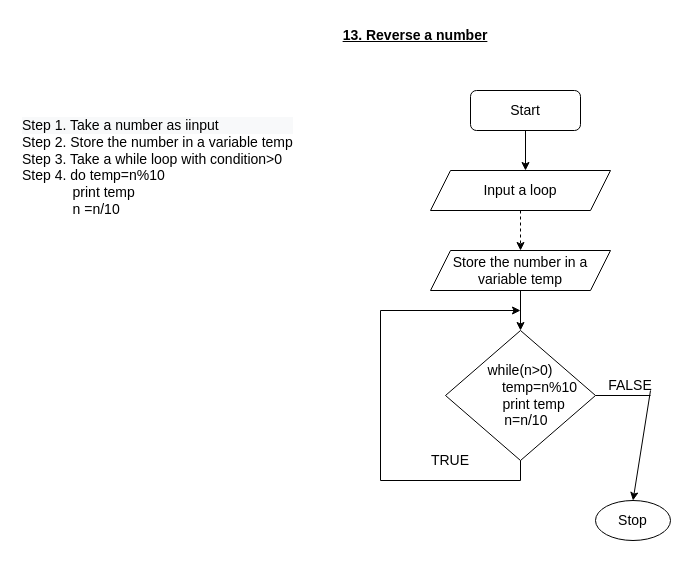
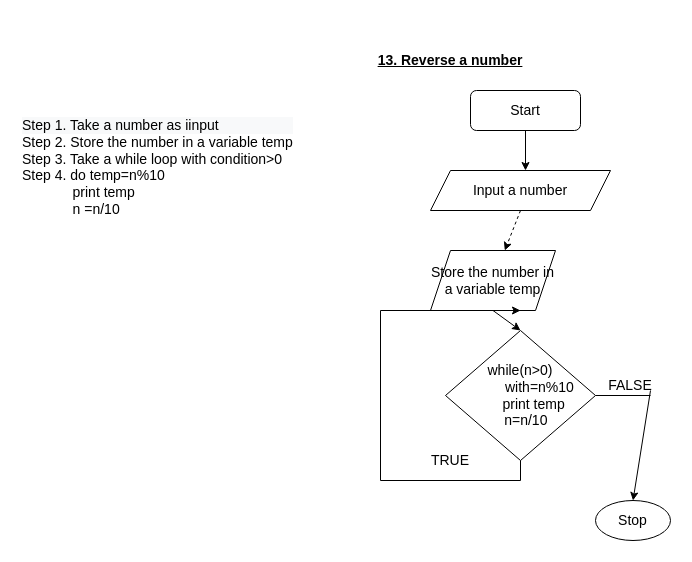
(416, 36) -> (451, 61)
(521, 191) -> (521, 191)
(521, 271) -> (493, 281)
(521, 396) -> (521, 396)
